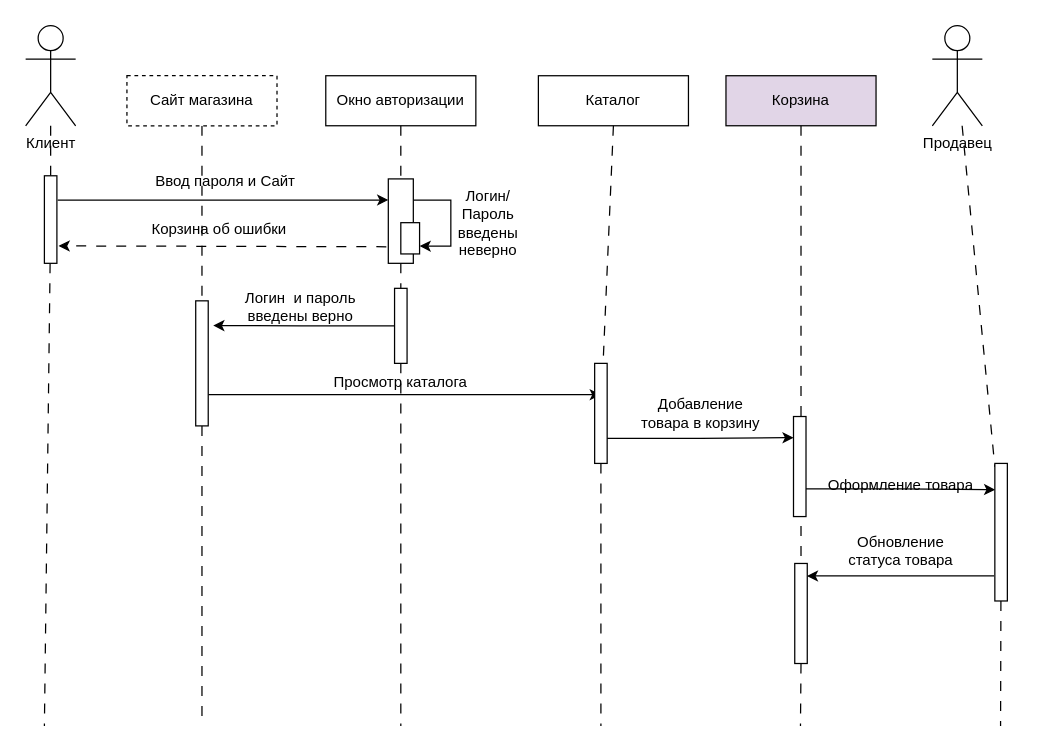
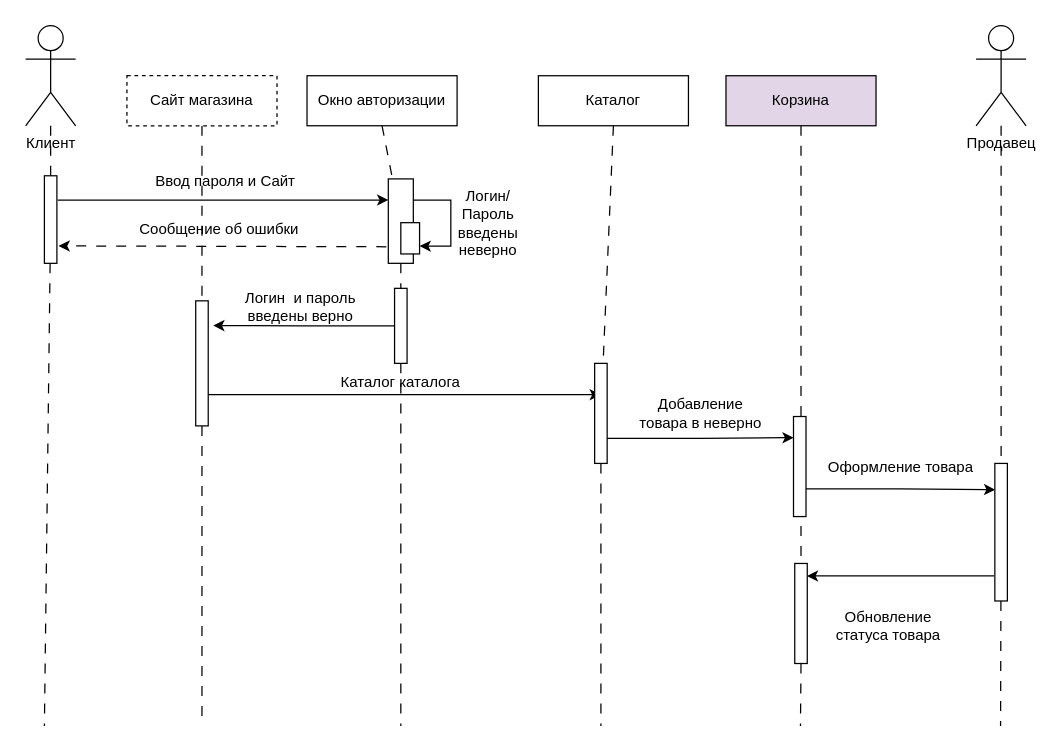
(957, 76) -> (1001, 76)
(401, 101) -> (382, 101)
(219, 229) -> (219, 229)
(401, 382) -> (401, 382)
(701, 413) -> (701, 413)
(901, 485) -> (901, 466)
(901, 551) -> (888, 626)
